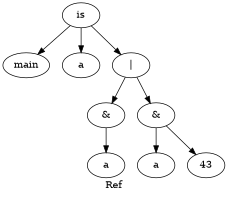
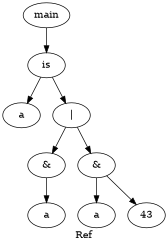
(57, 38) -> (47, 37)
